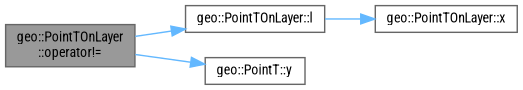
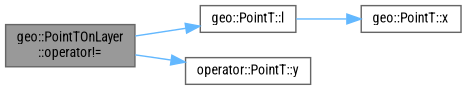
(255, 19) -> (248, 19)
(446, 19) -> (411, 19)
(255, 71) -> (248, 71)
